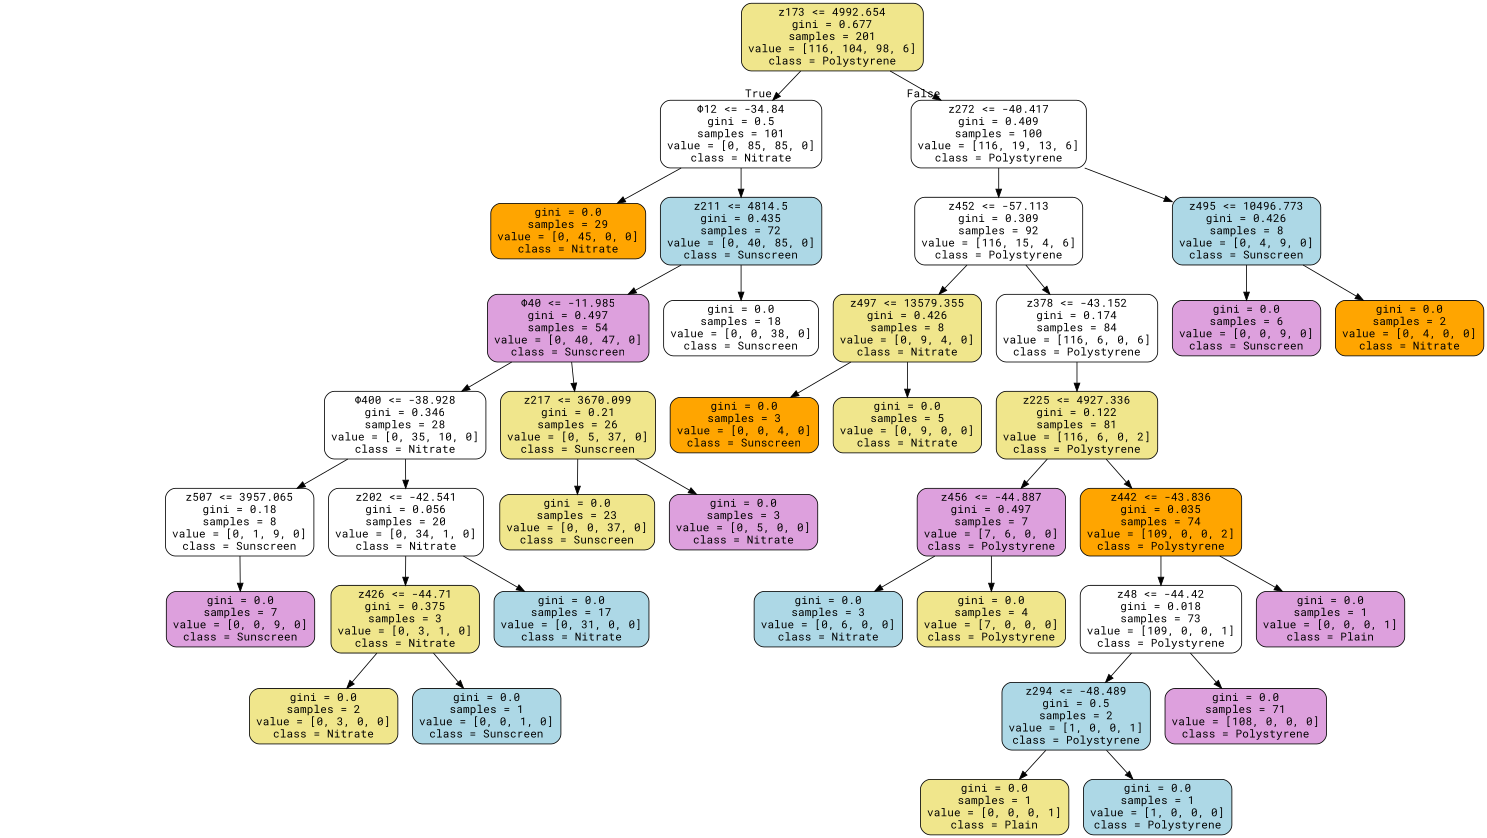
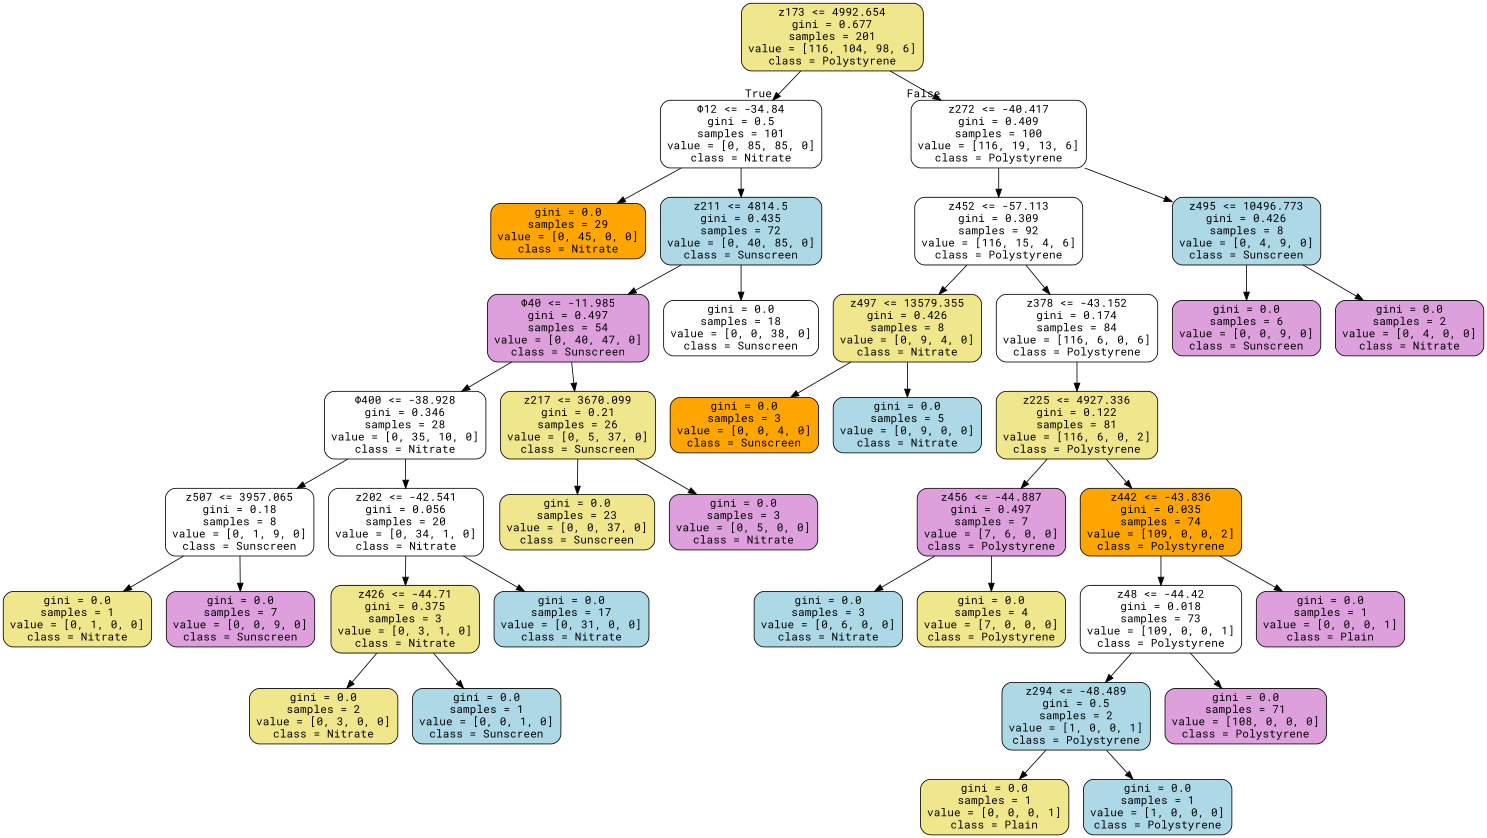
(1410, 328) -> (1410, 328)
(907, 425) -> (907, 425)
none -> (77, 619)
